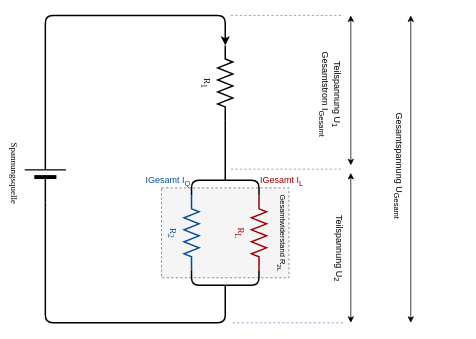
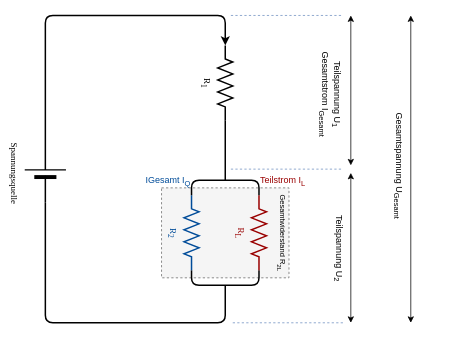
(277, 179) -> (278, 179)
